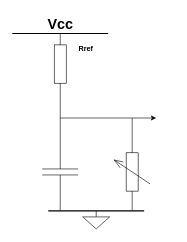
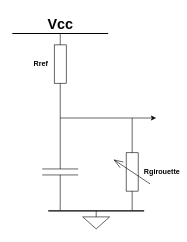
(86, 49) -> (41, 64)
none -> (162, 172)
